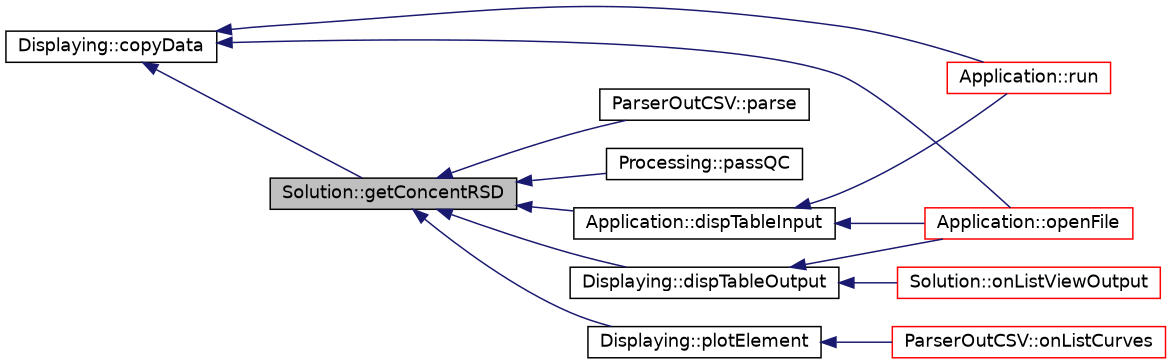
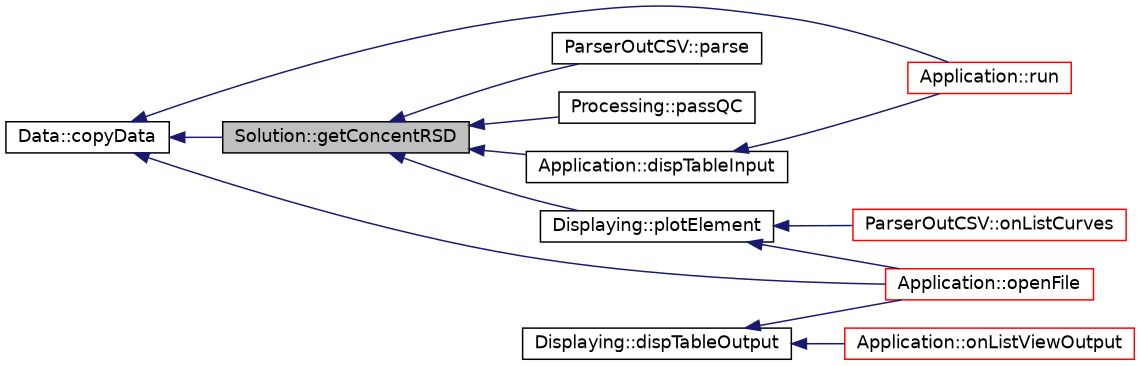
(111, 47) -> (88, 137)
(888, 223) -> (831, 257)
(538, 244) -> none
(1029, 283) -> (990, 344)
